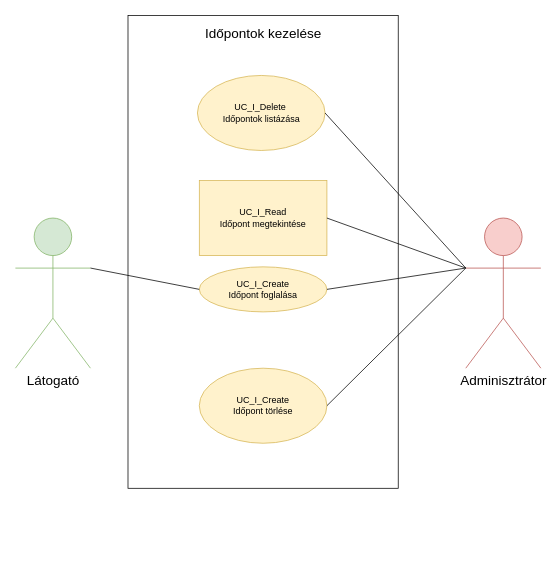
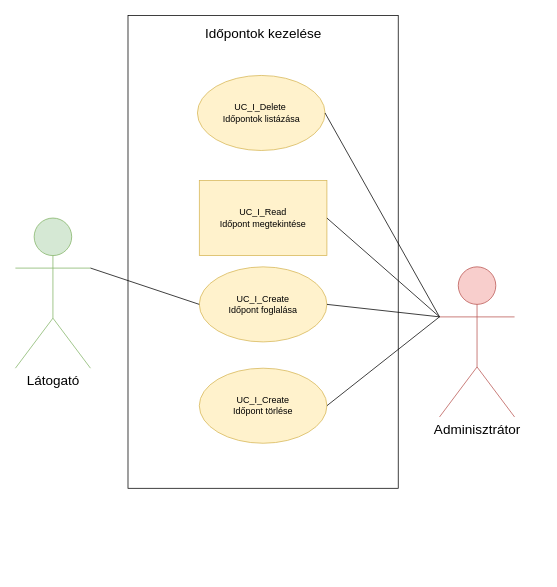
(263, 289) -> (263, 304)
(503, 293) -> (477, 342)
